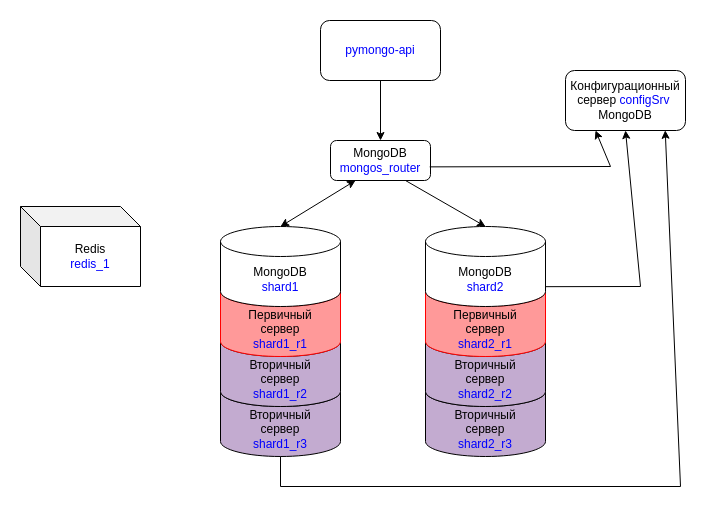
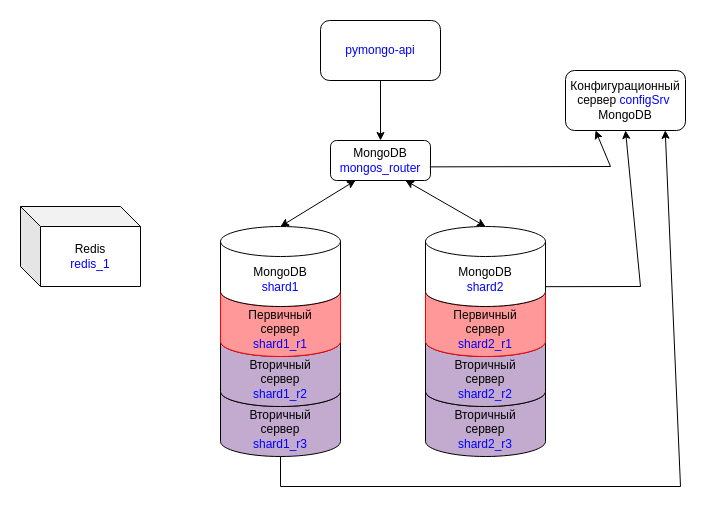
(409, 183) -> (412, 184)
